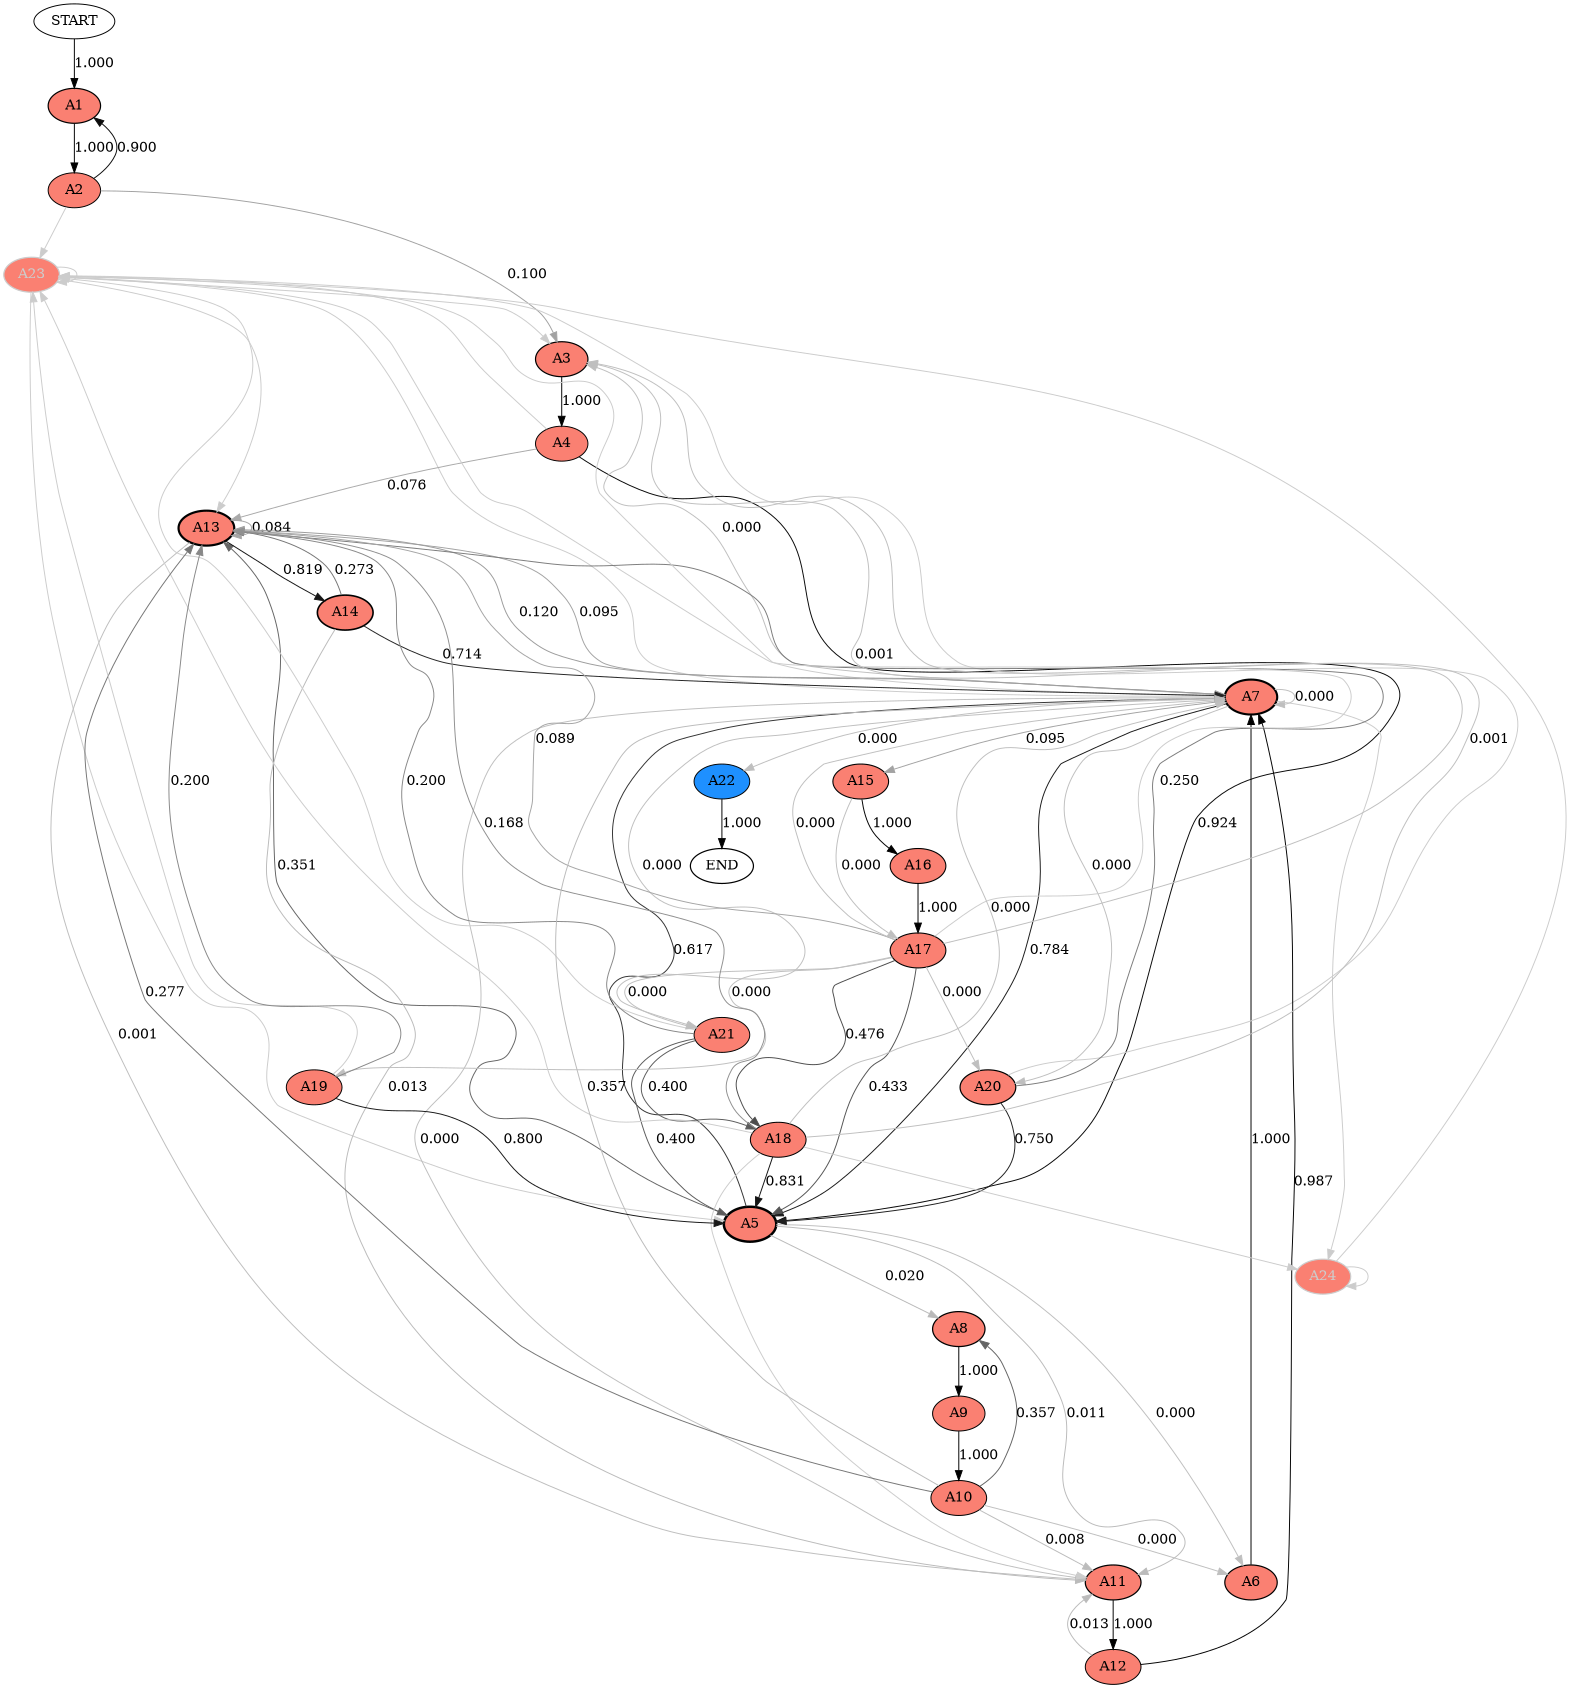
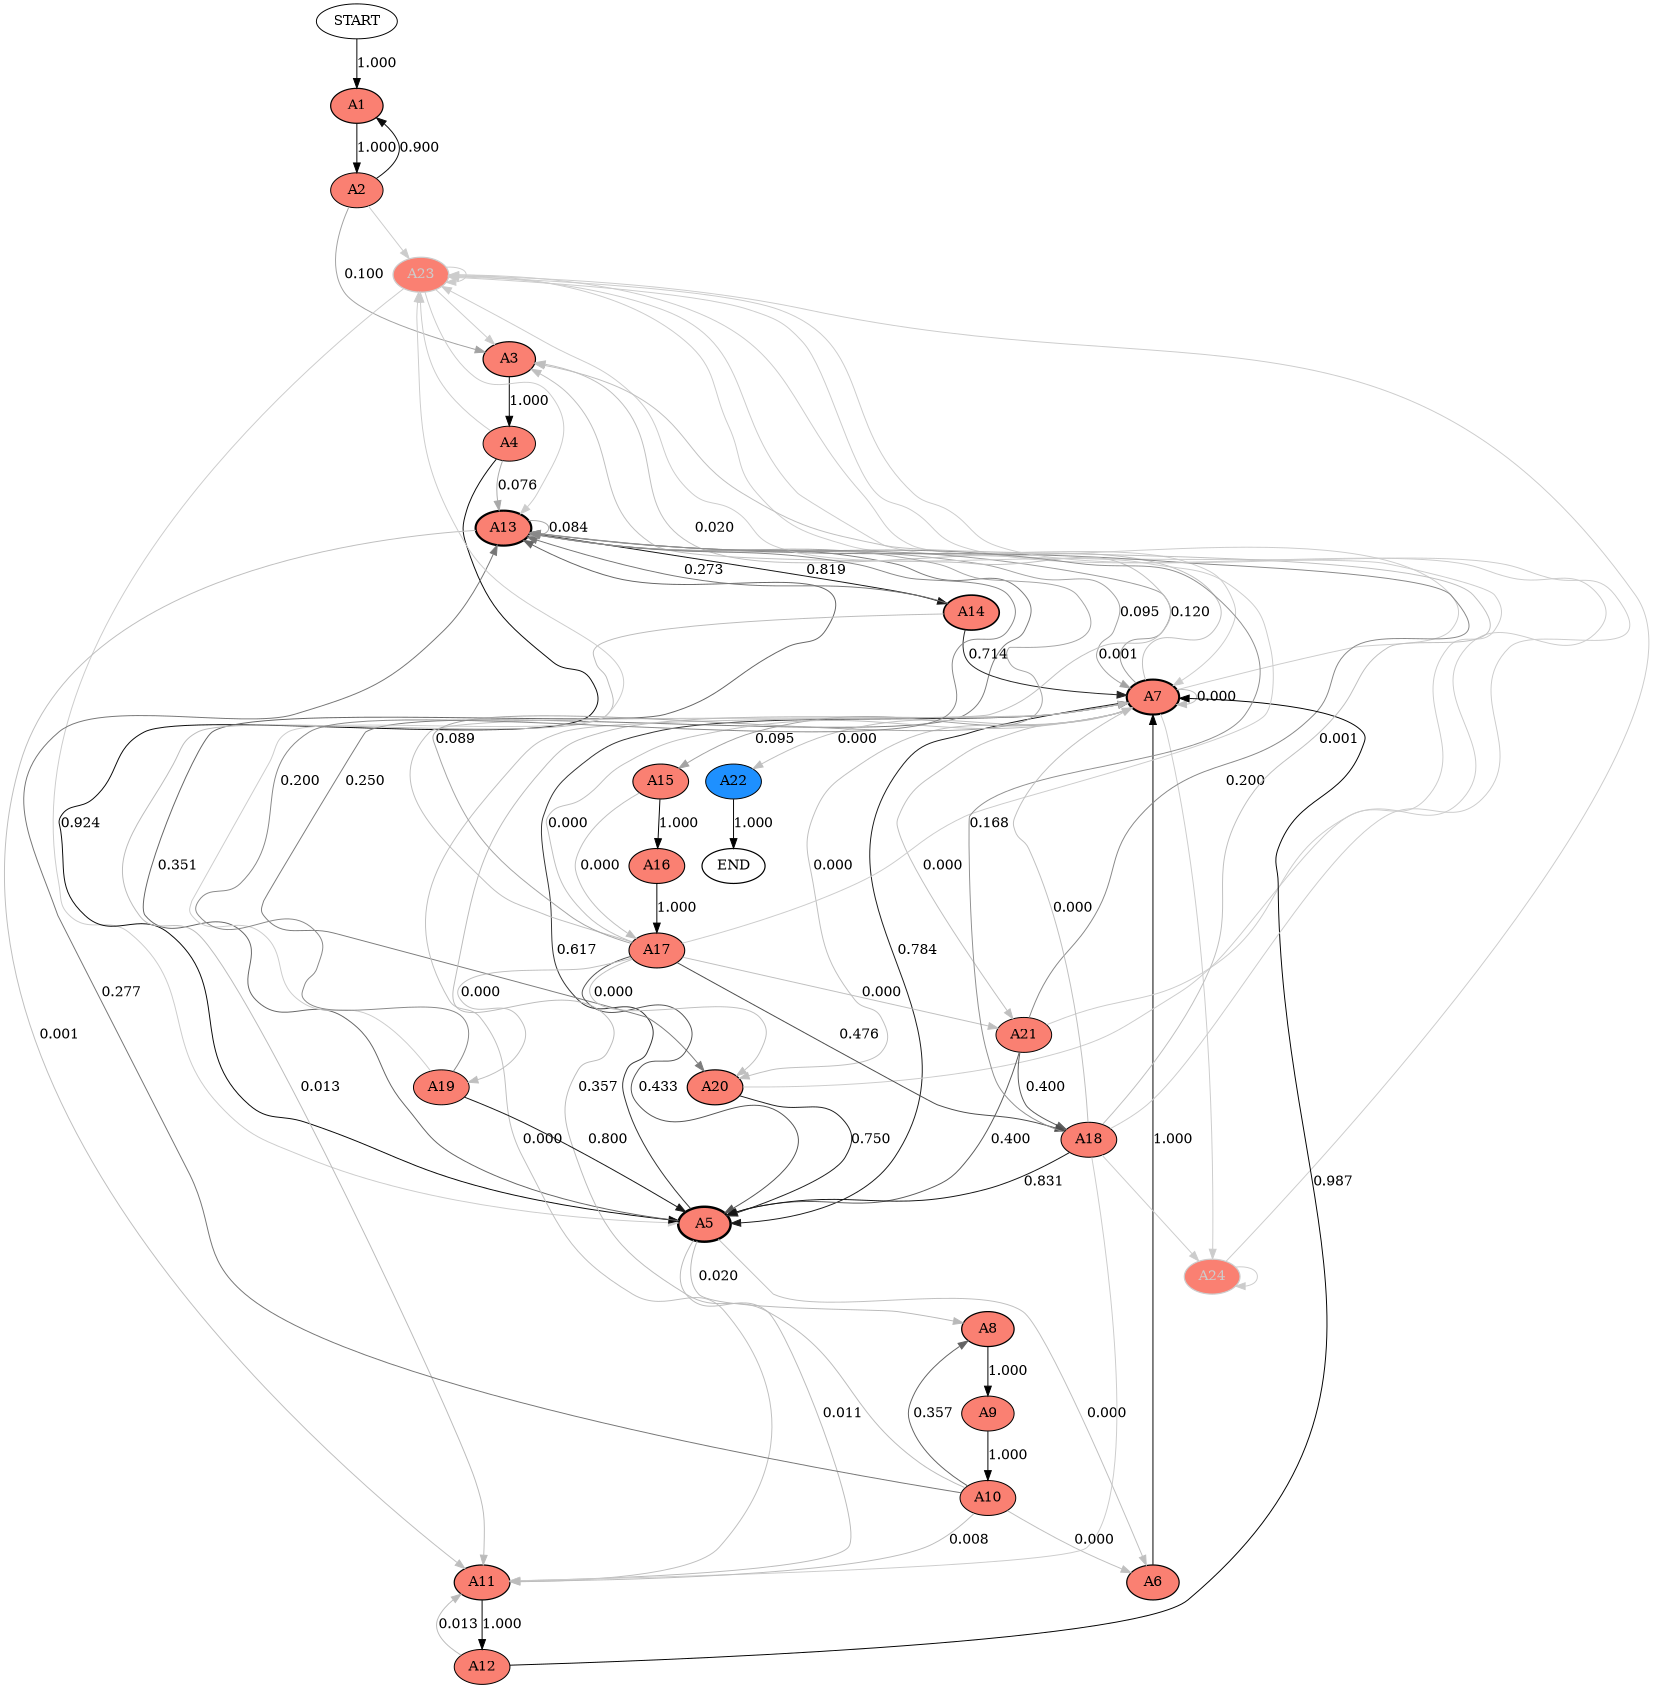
(742, 528) -> (715, 528)
(1383, 695) -> (363, 736)
